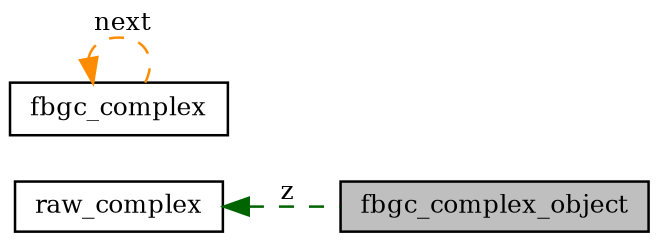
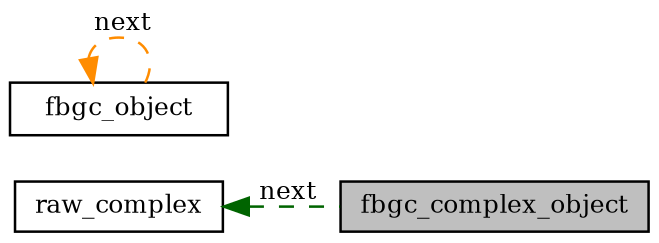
(119, 109) -> (119, 109)
(284, 193) -> (284, 193)
